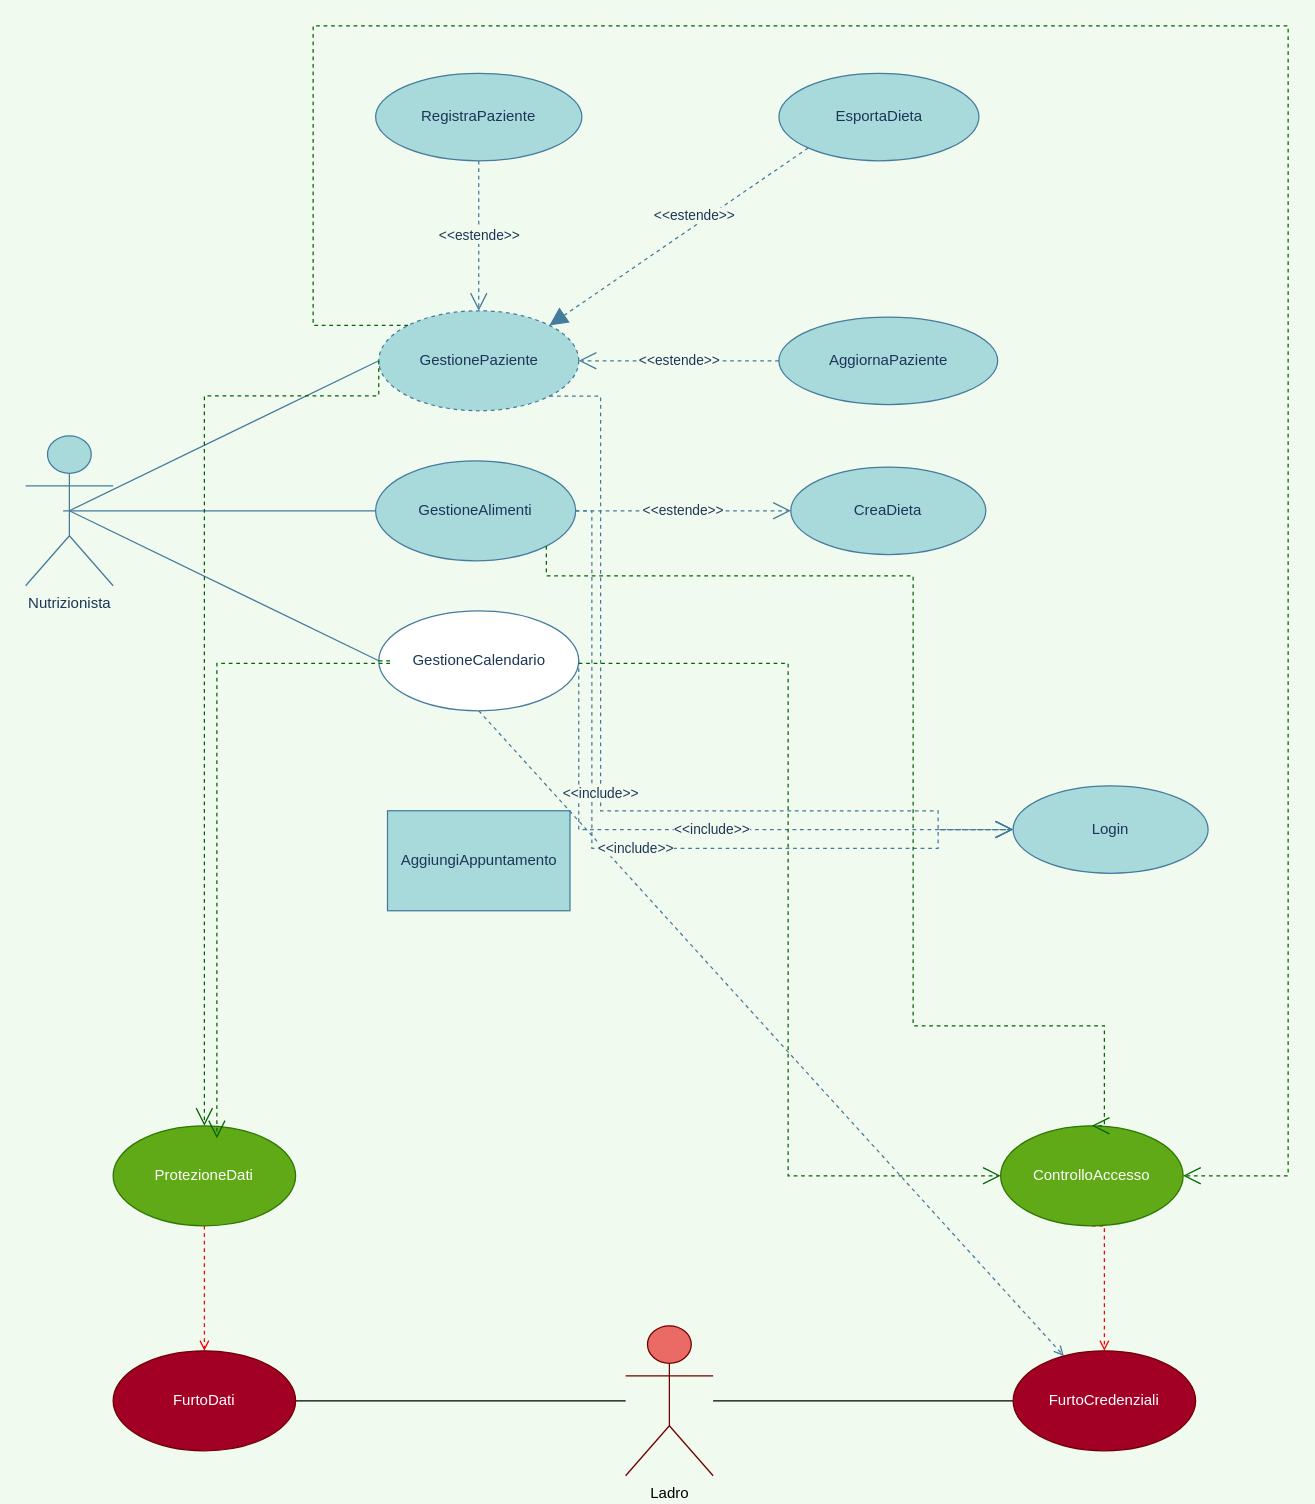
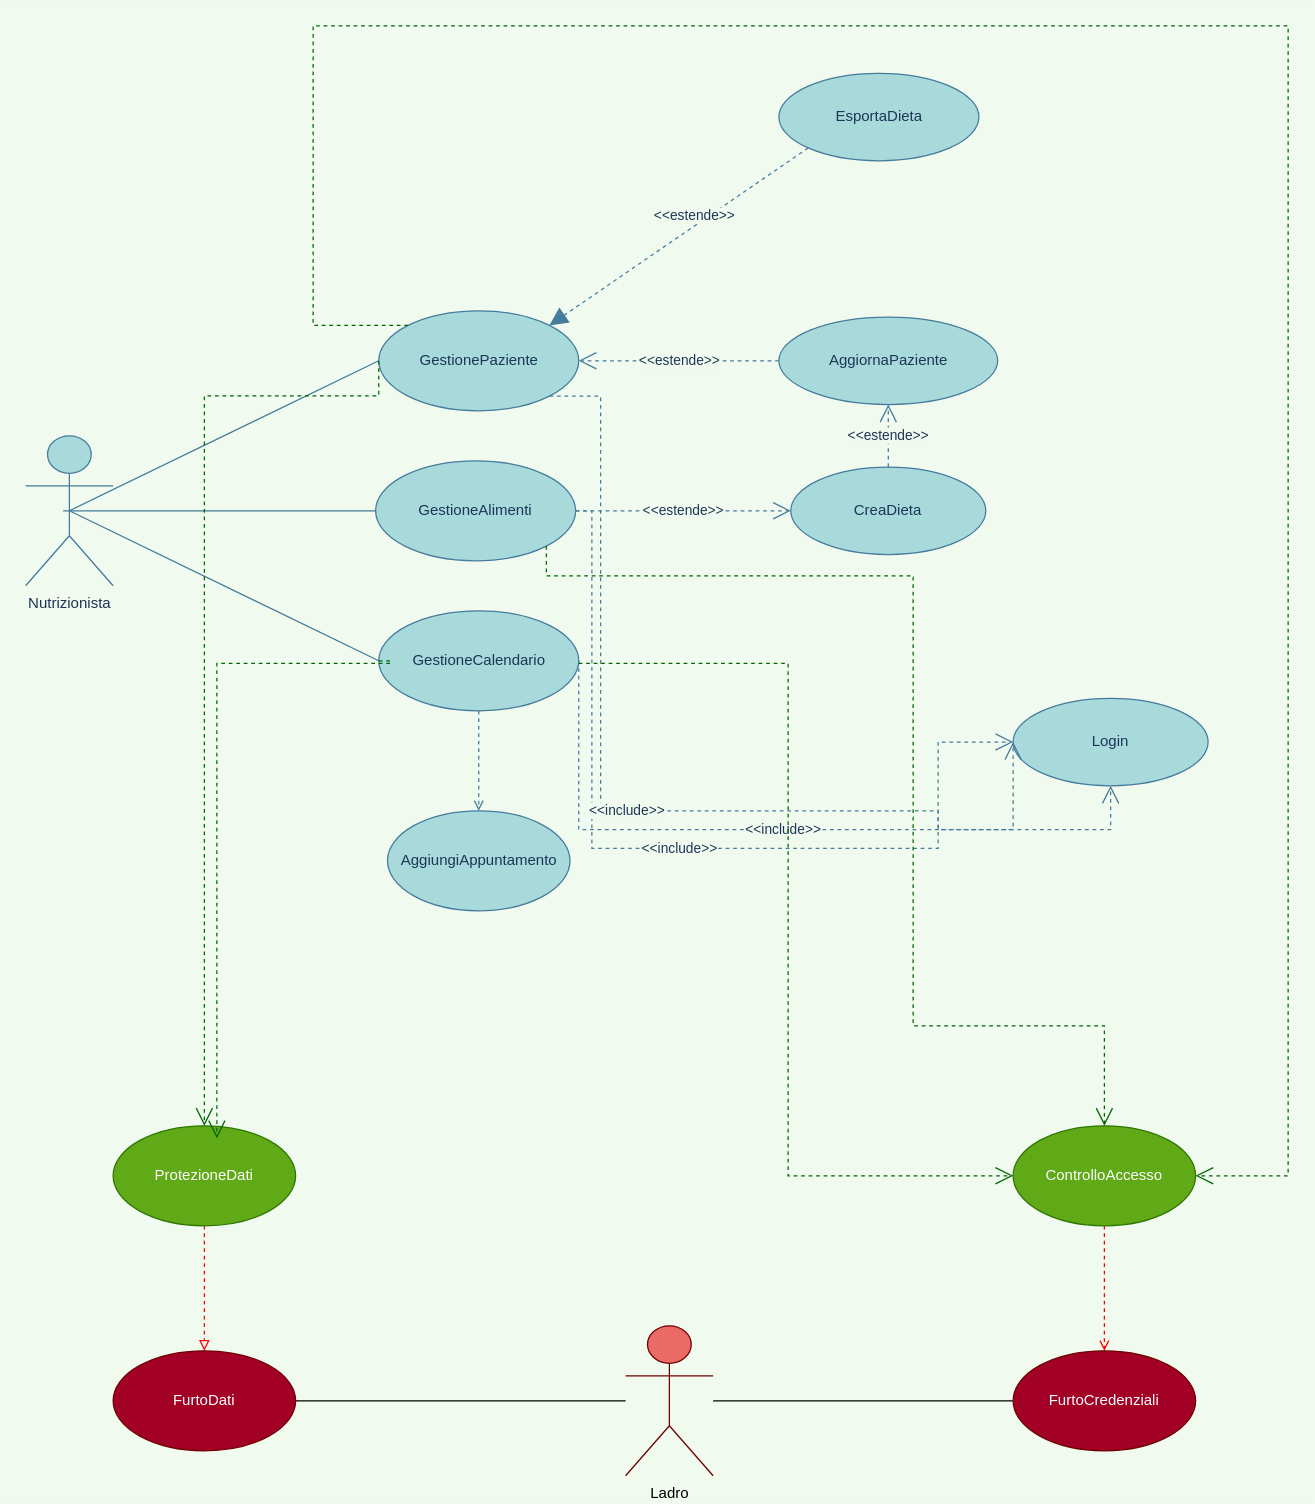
(479, 117) -> none
(479, 234) -> none
(479, 361) -> (479, 361)
none -> (888, 438)
(479, 661) -> (479, 661)
(1111, 829) -> (1111, 742)
(479, 861) -> (479, 861)
(770, 1032) -> (479, 759)
(1092, 1176) -> (1104, 1176)
(204, 1343) -> (204, 1339)
